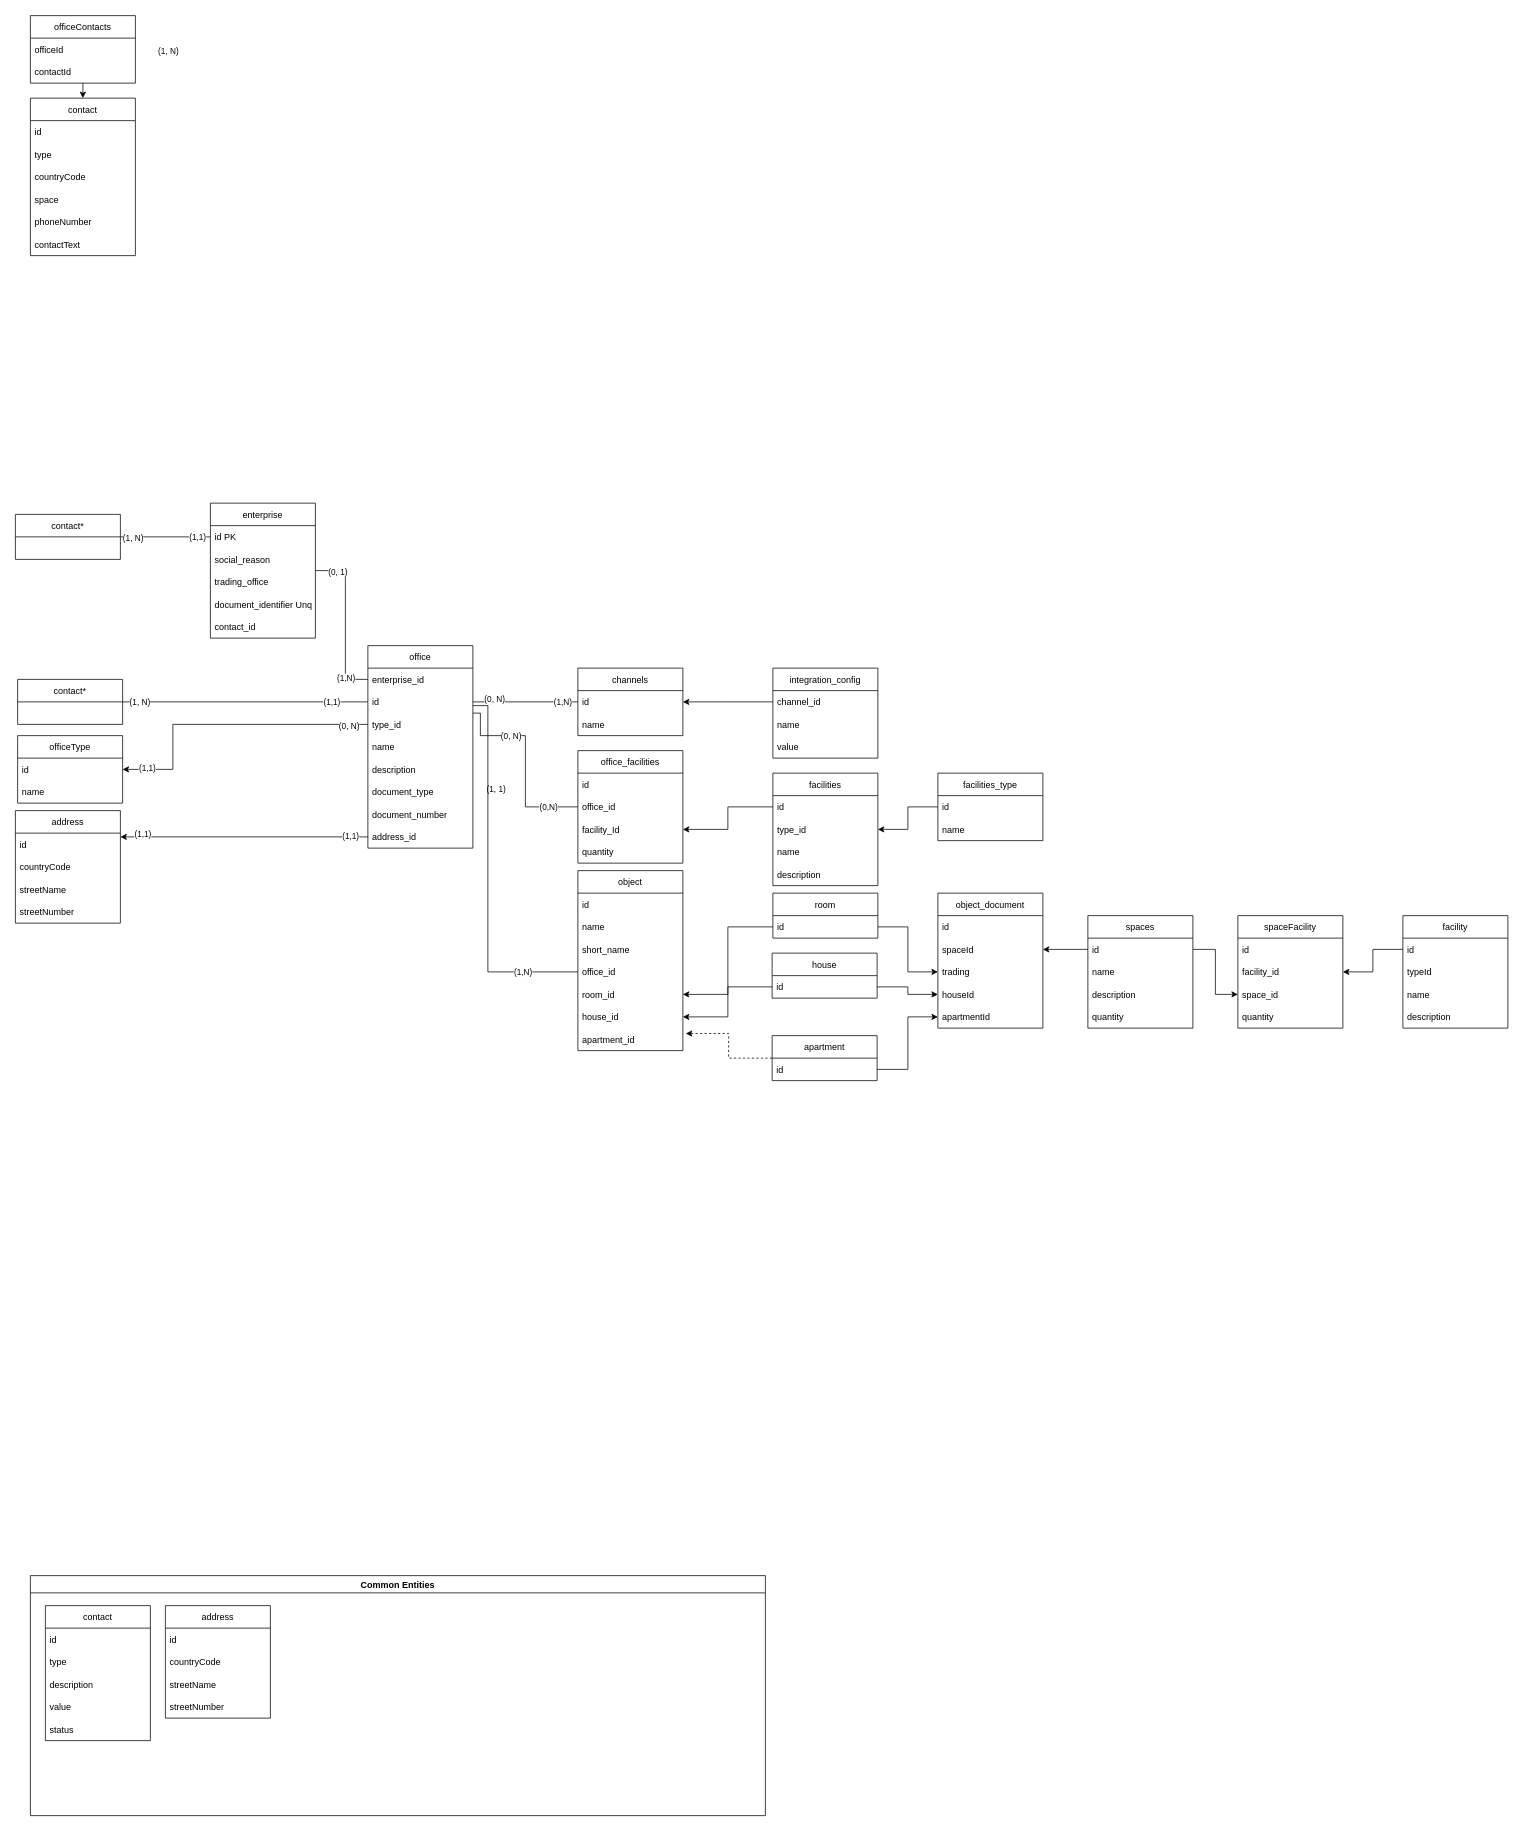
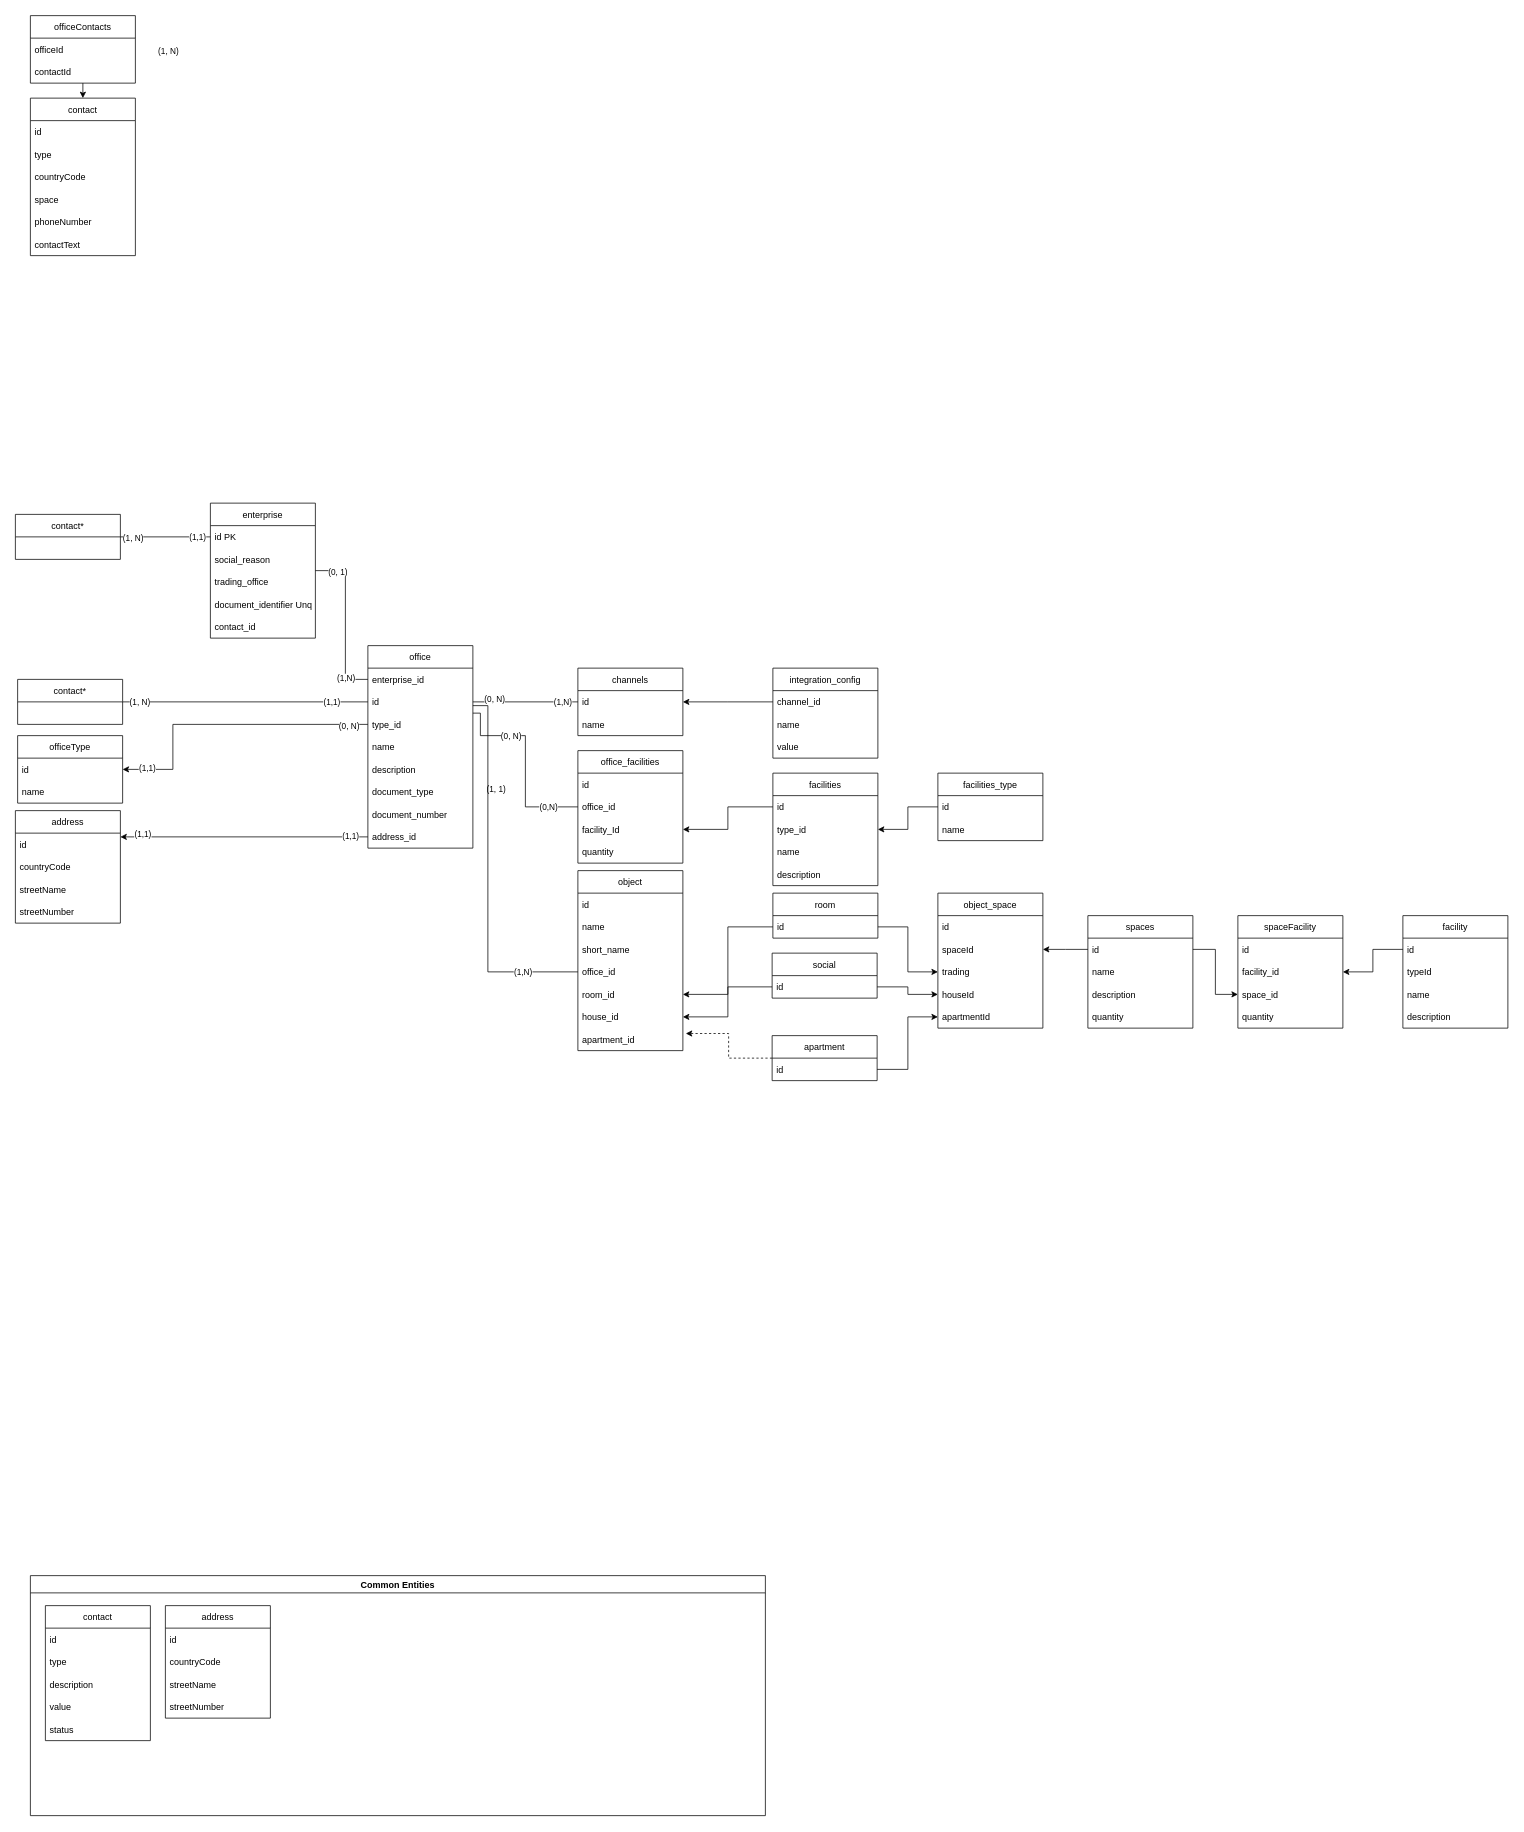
(990, 905) -> (990, 905)
(824, 965) -> (824, 965)
